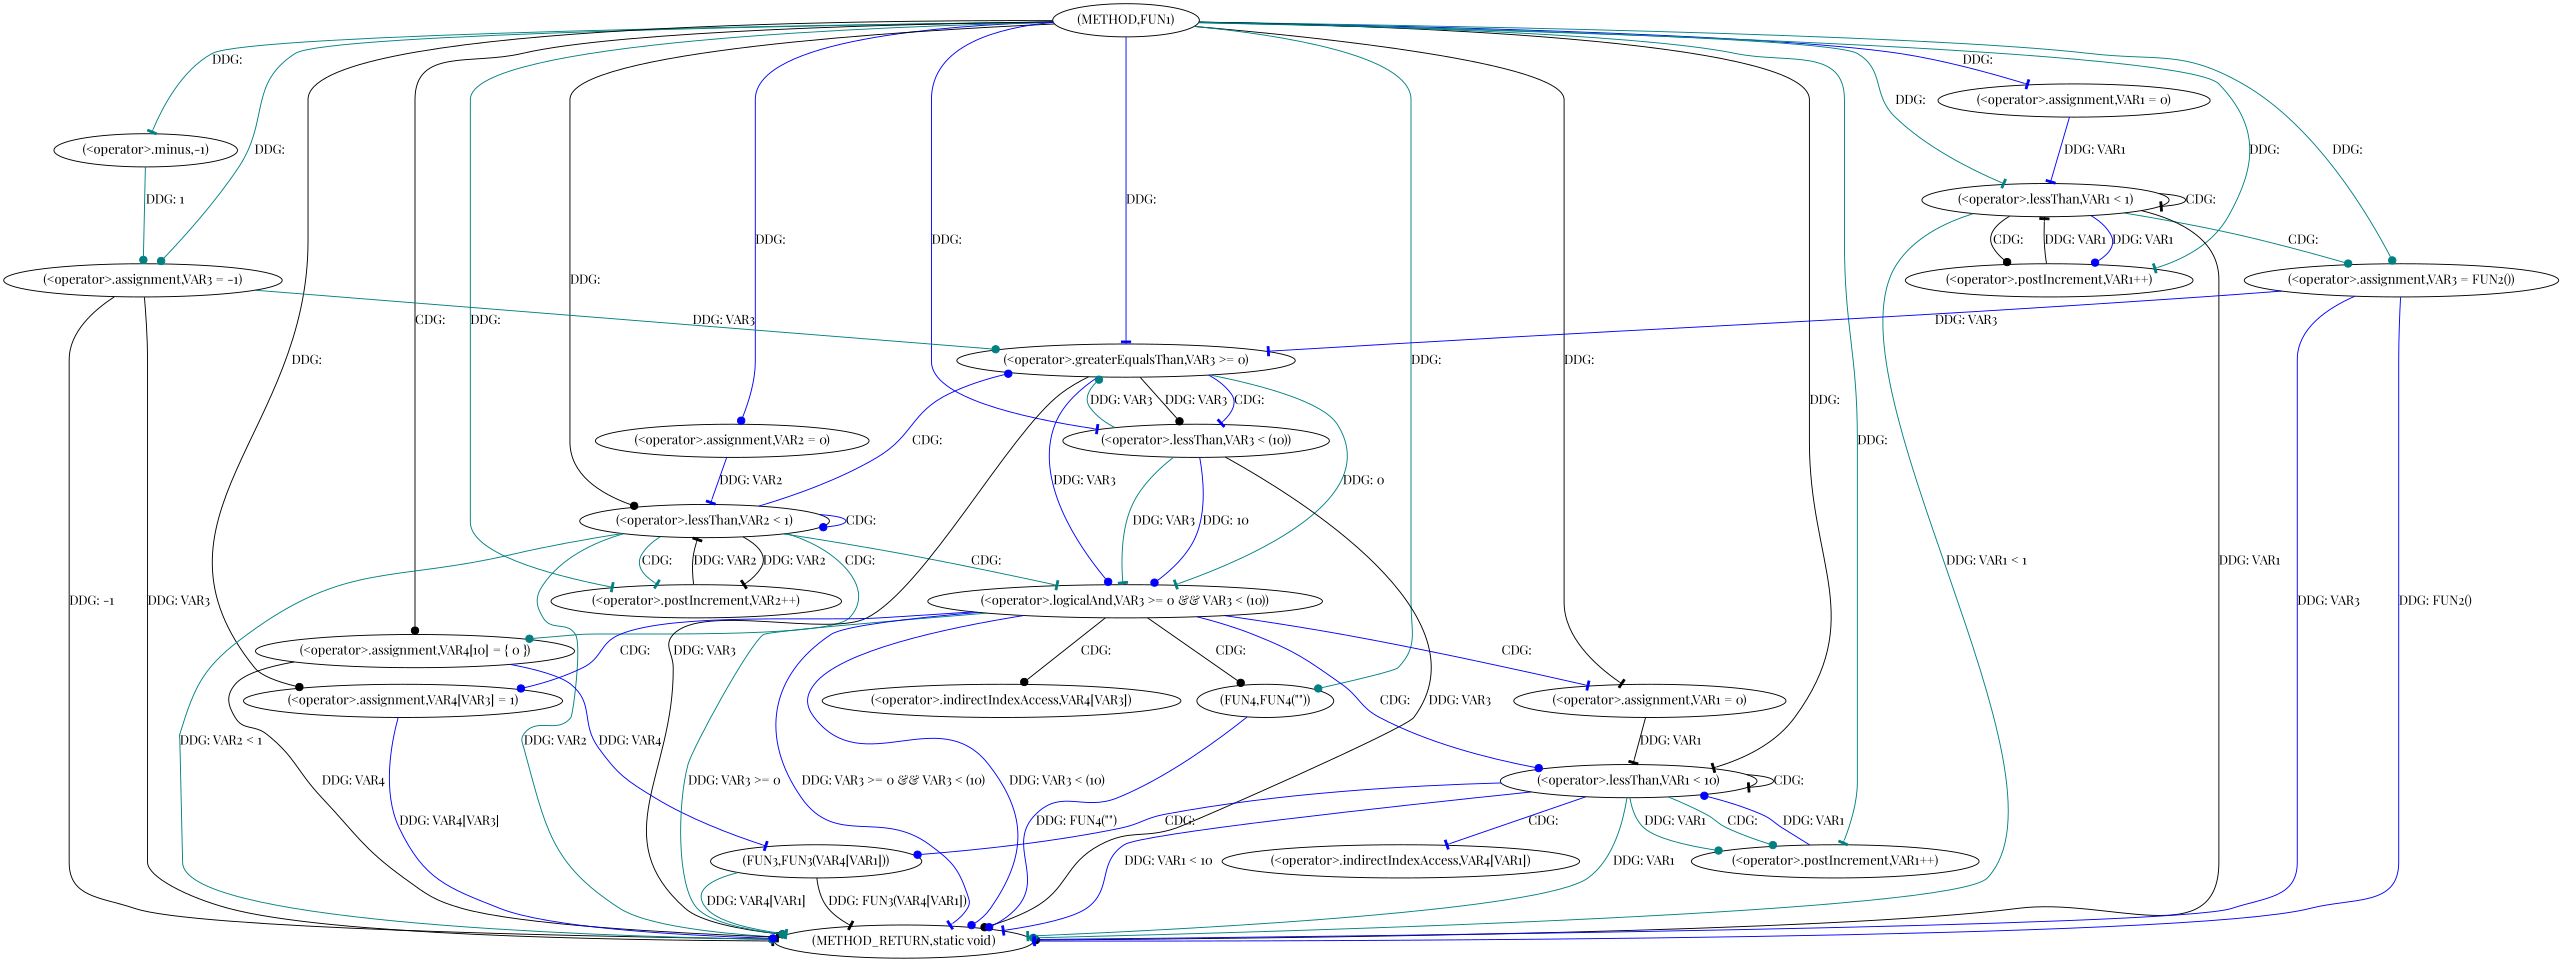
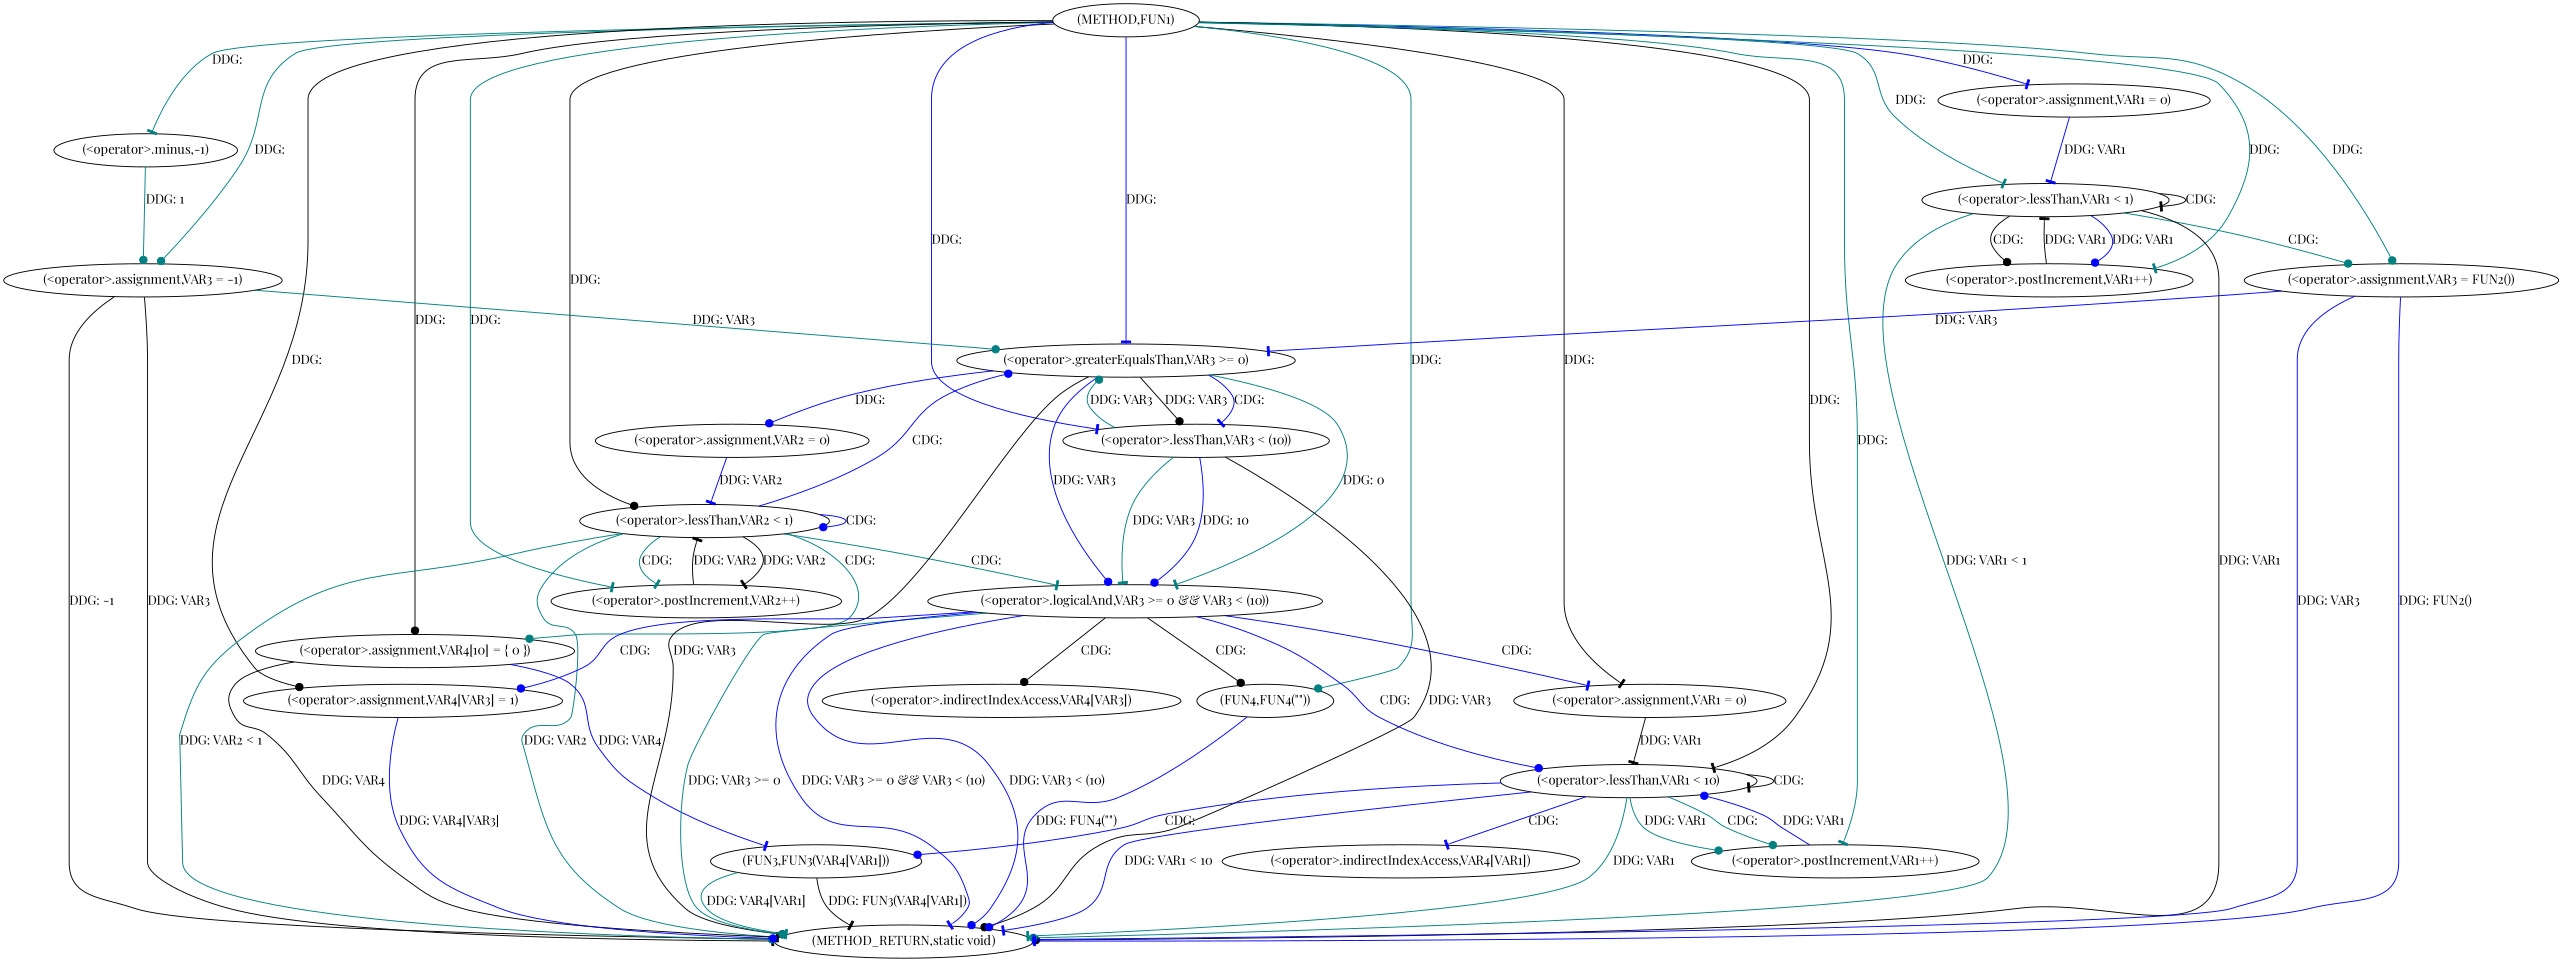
(756, 98) -> (881, 388)
(432, 320) -> (432, 320)
